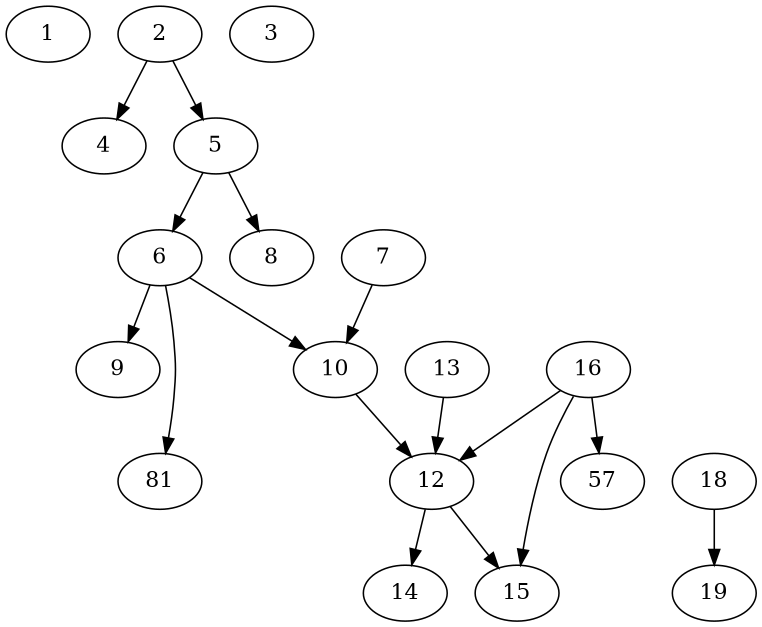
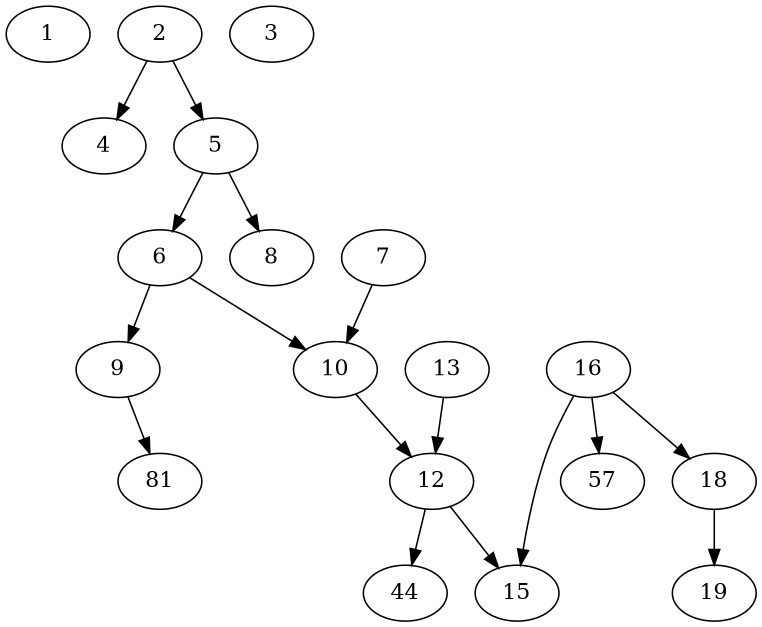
(175, 362) -> (136, 418)
(517, 421) -> (645, 420)
(405, 593) -> (405, 593)
